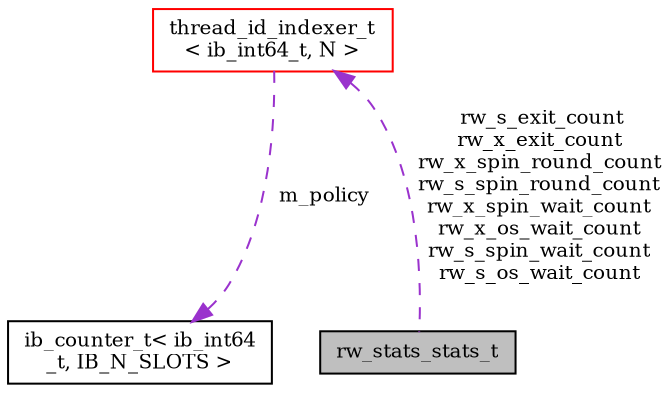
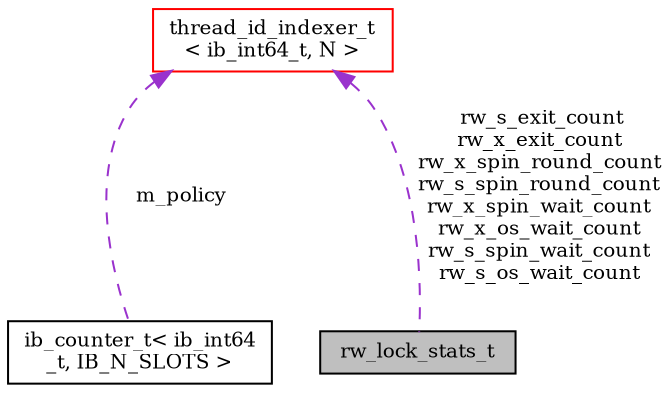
(262, 197) -> (107, 196)
(418, 352) -> (418, 352)
